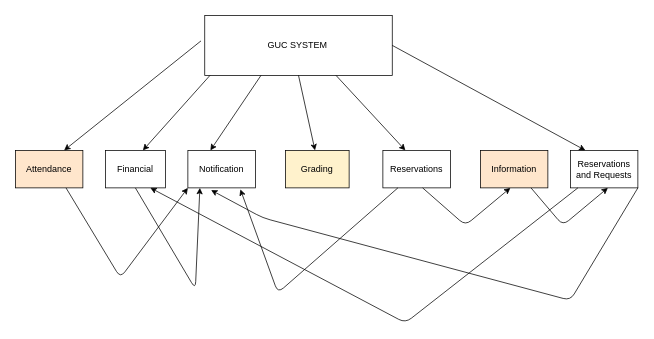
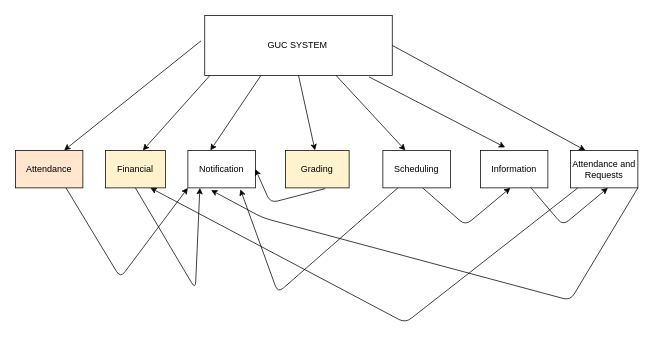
none -> (435, 111)
(135, 169) -> (135, 169)
(417, 169) -> (417, 169)
(514, 169) -> (514, 169)
(604, 169) -> (604, 169)
none -> (284, 199)
